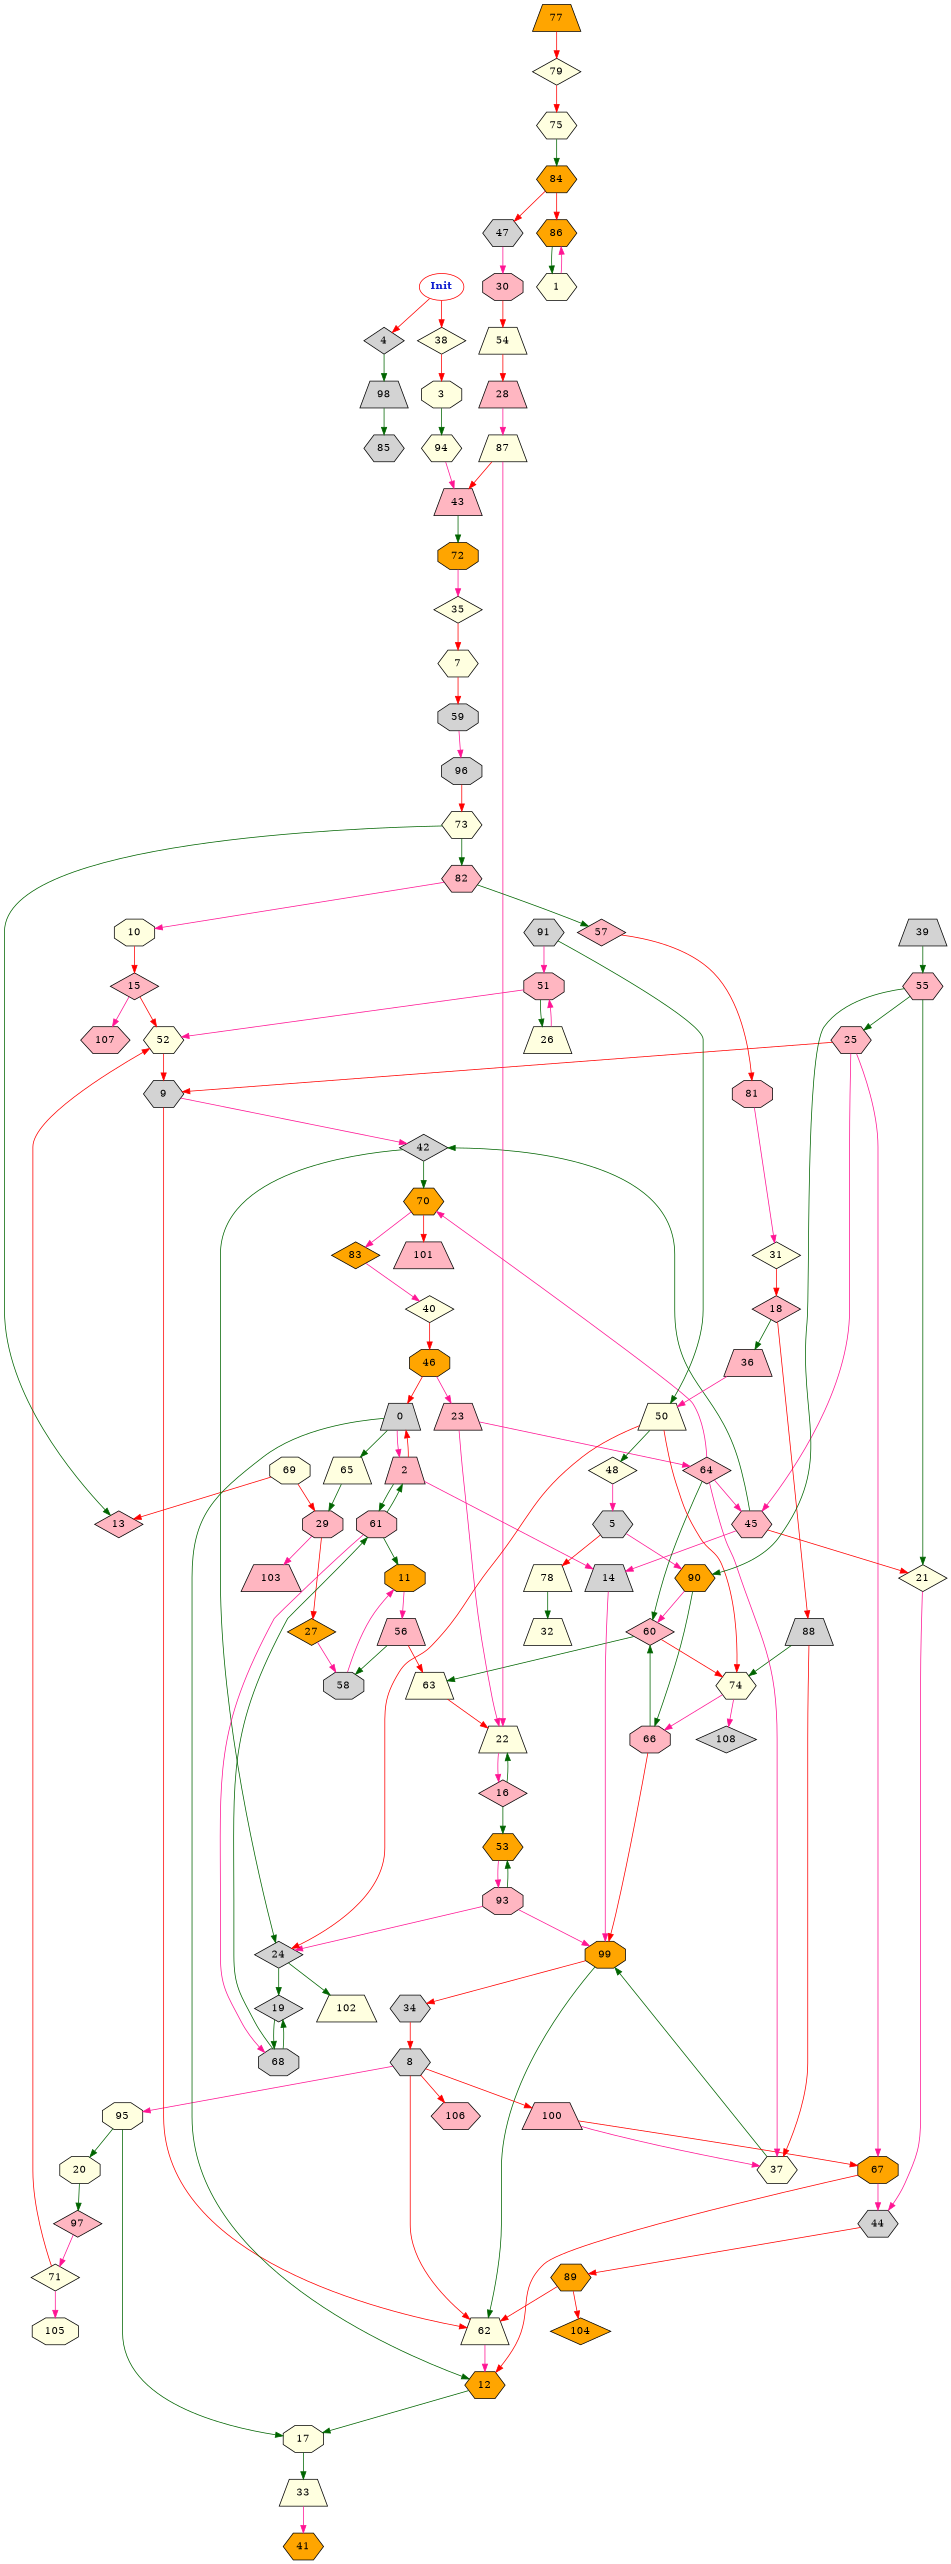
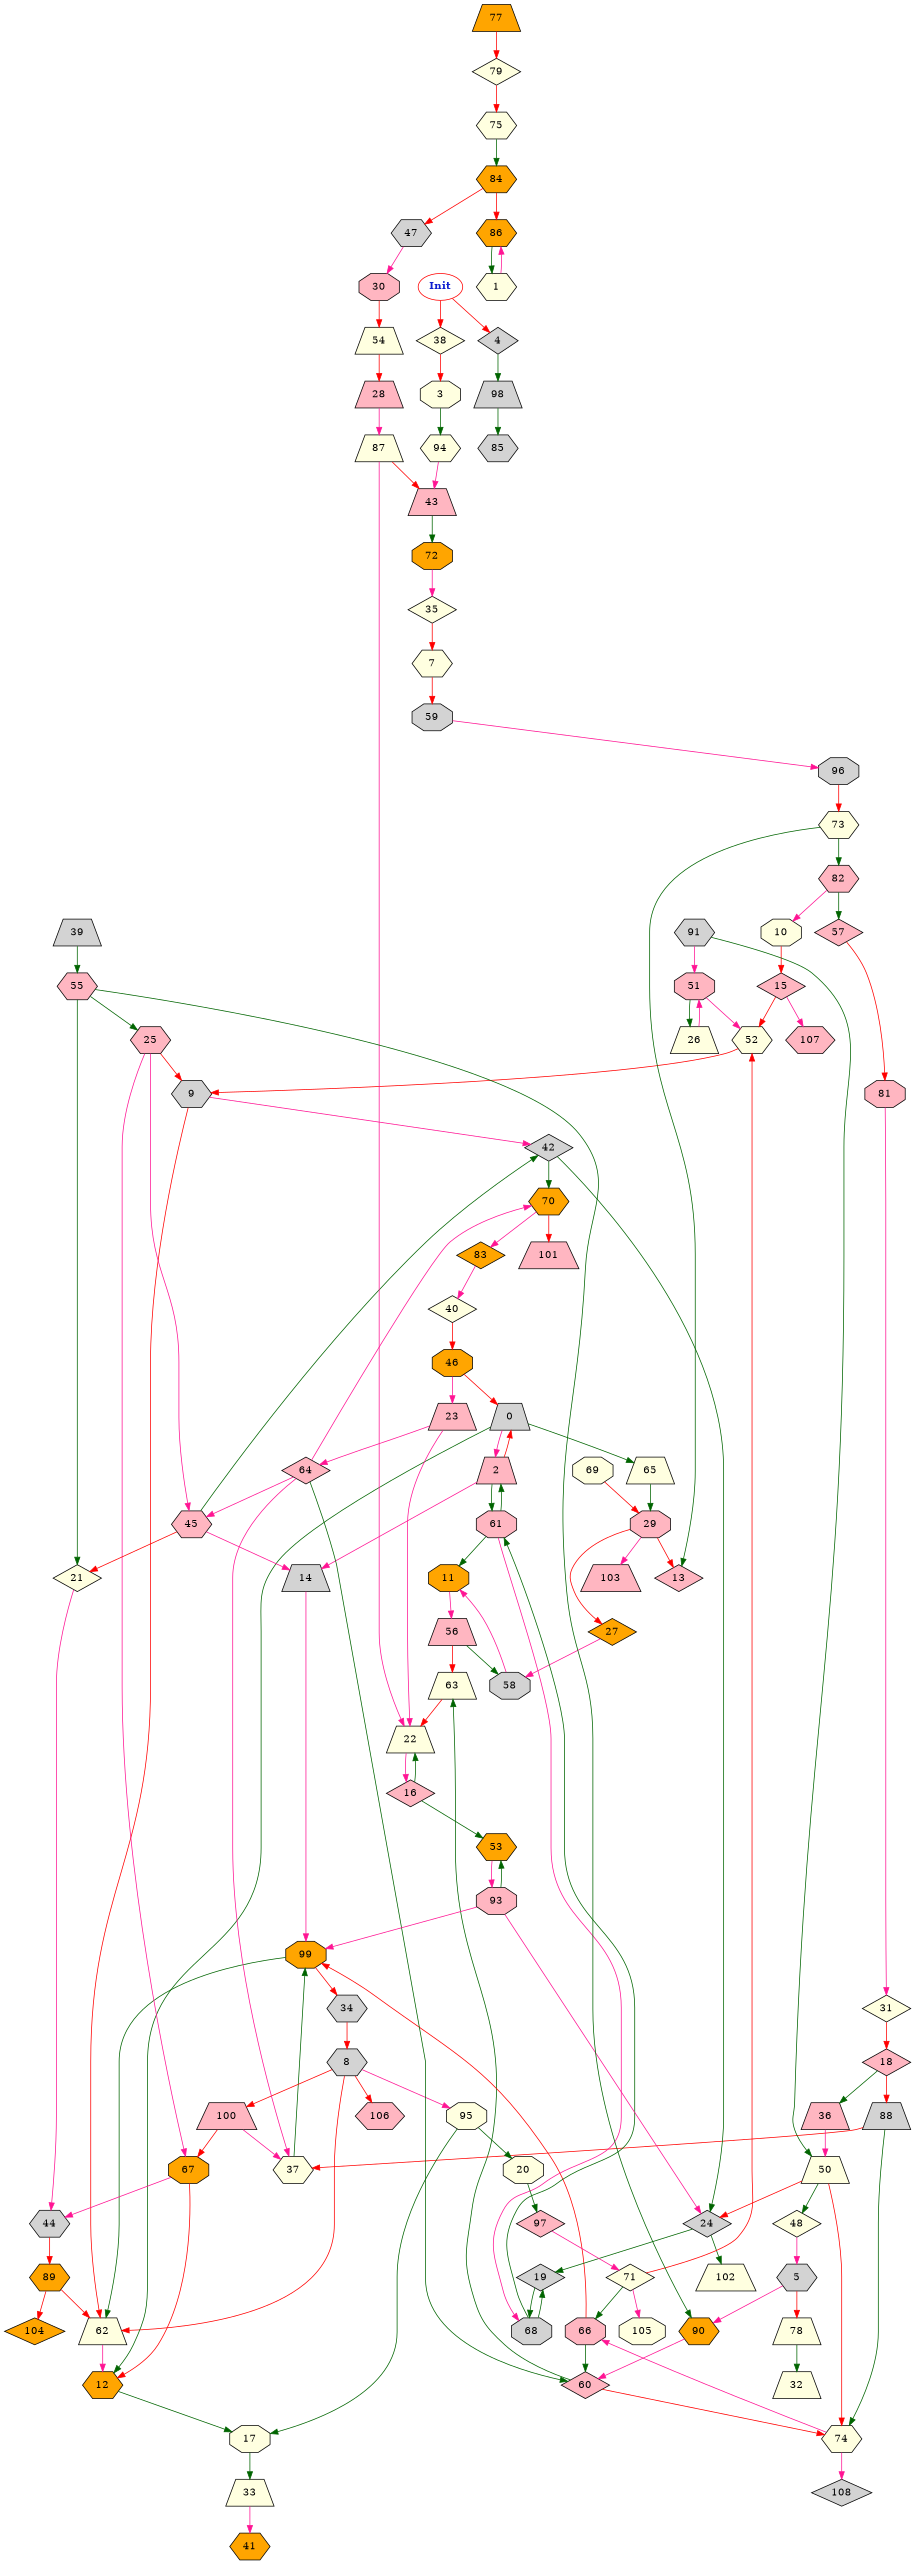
(206, 1497) -> (664, 1549)
(678, 1656) -> (612, 2300)
